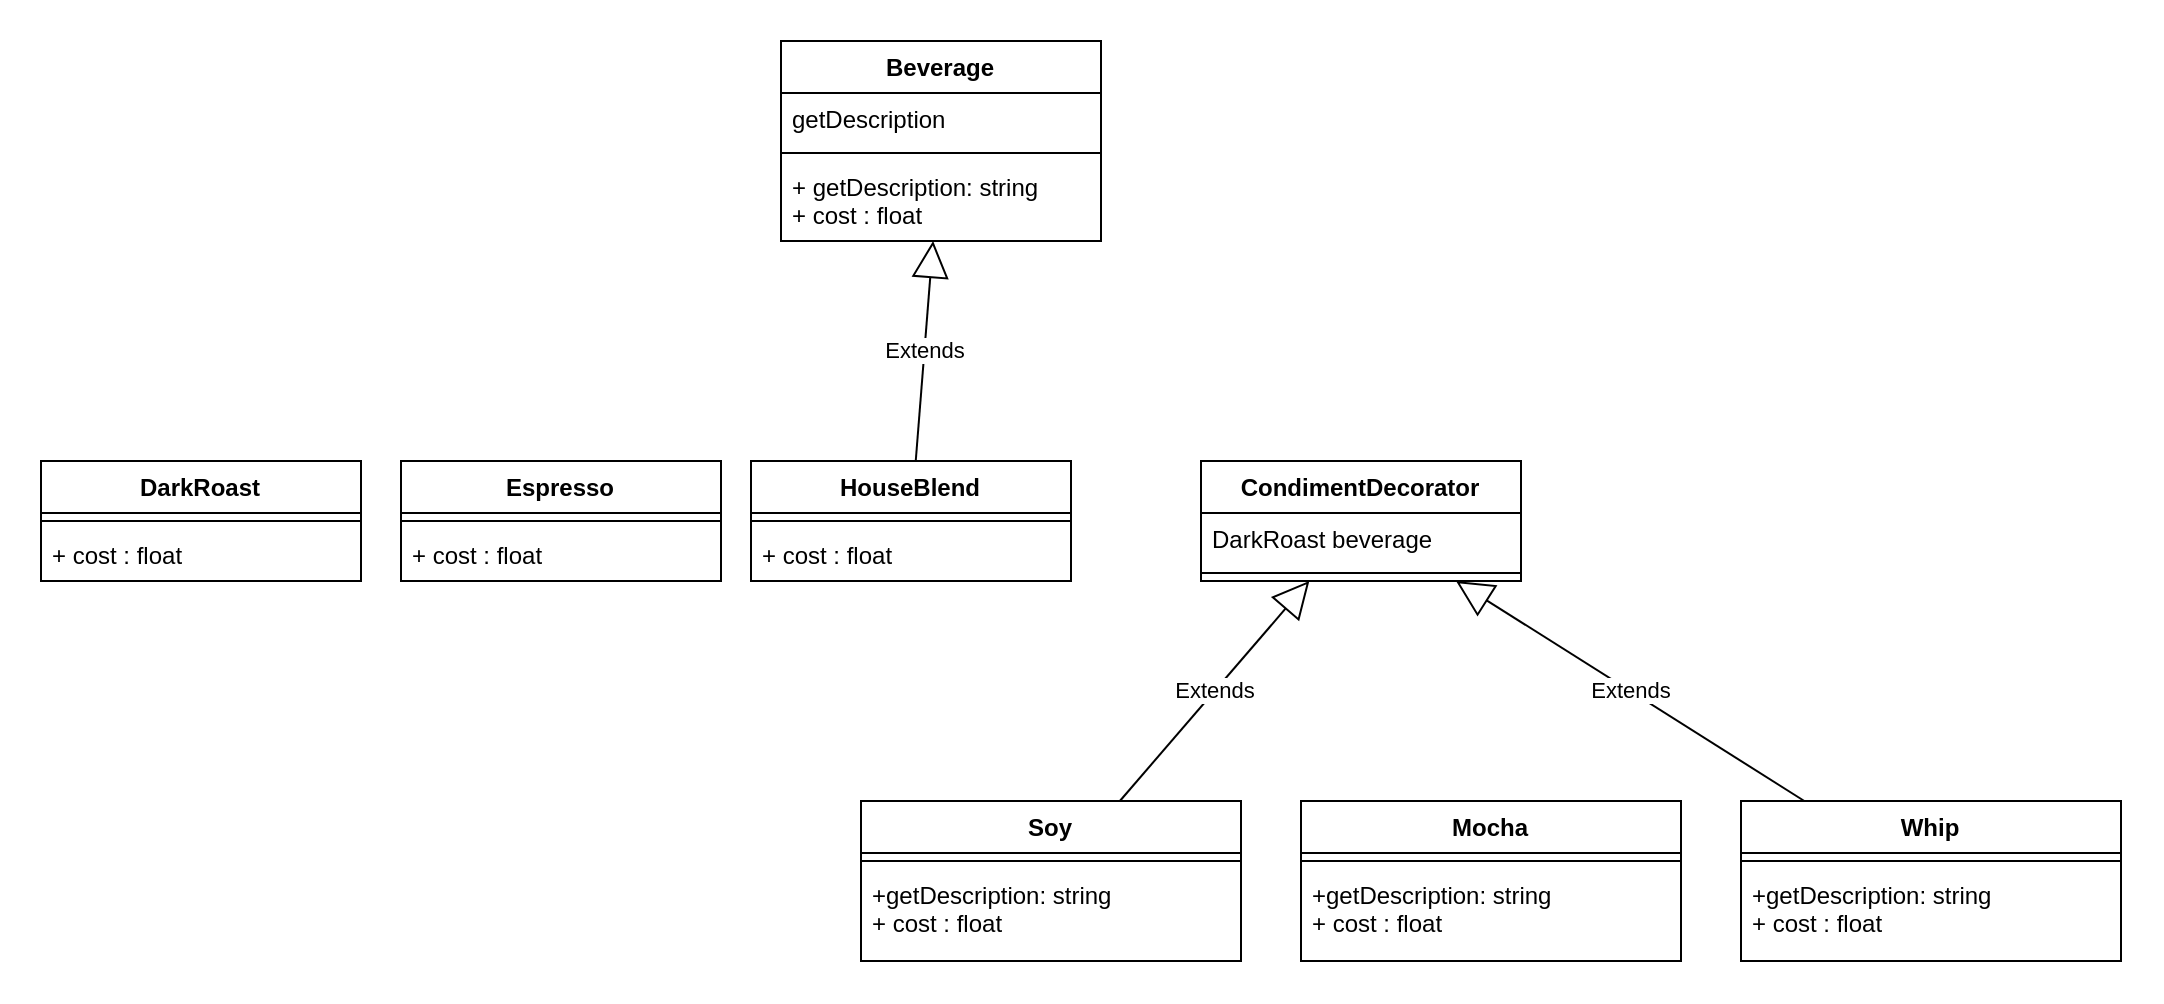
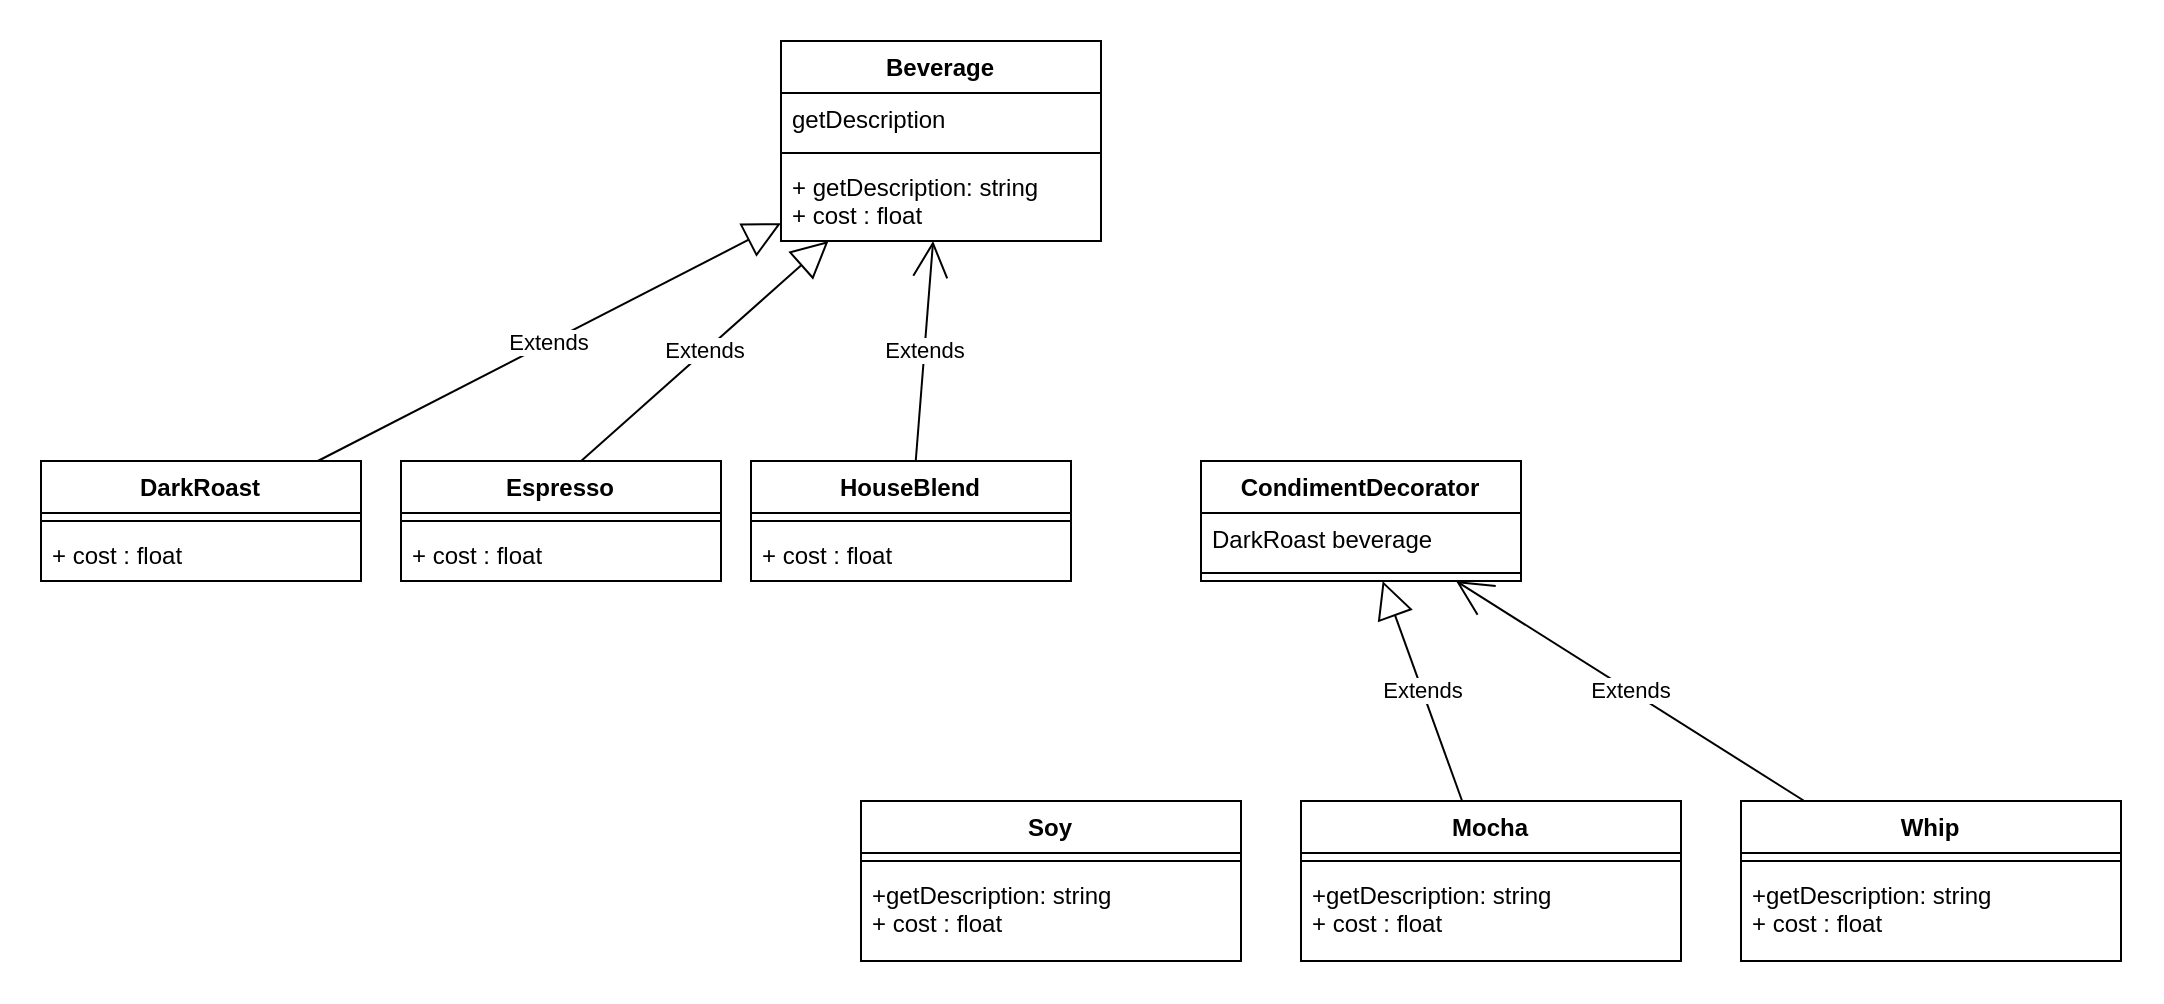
(930, 278) -> (931, 262)
none -> (691, 363)
none -> (440, 398)
(1487, 601) -> (1475, 593)
(1203, 705) -> none
none -> (1429, 709)
